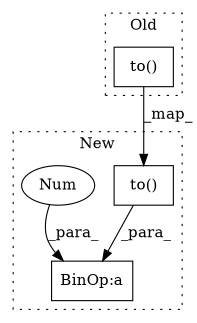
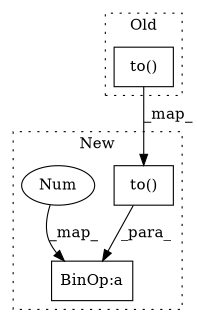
(74, 233) -> (74, 233)
